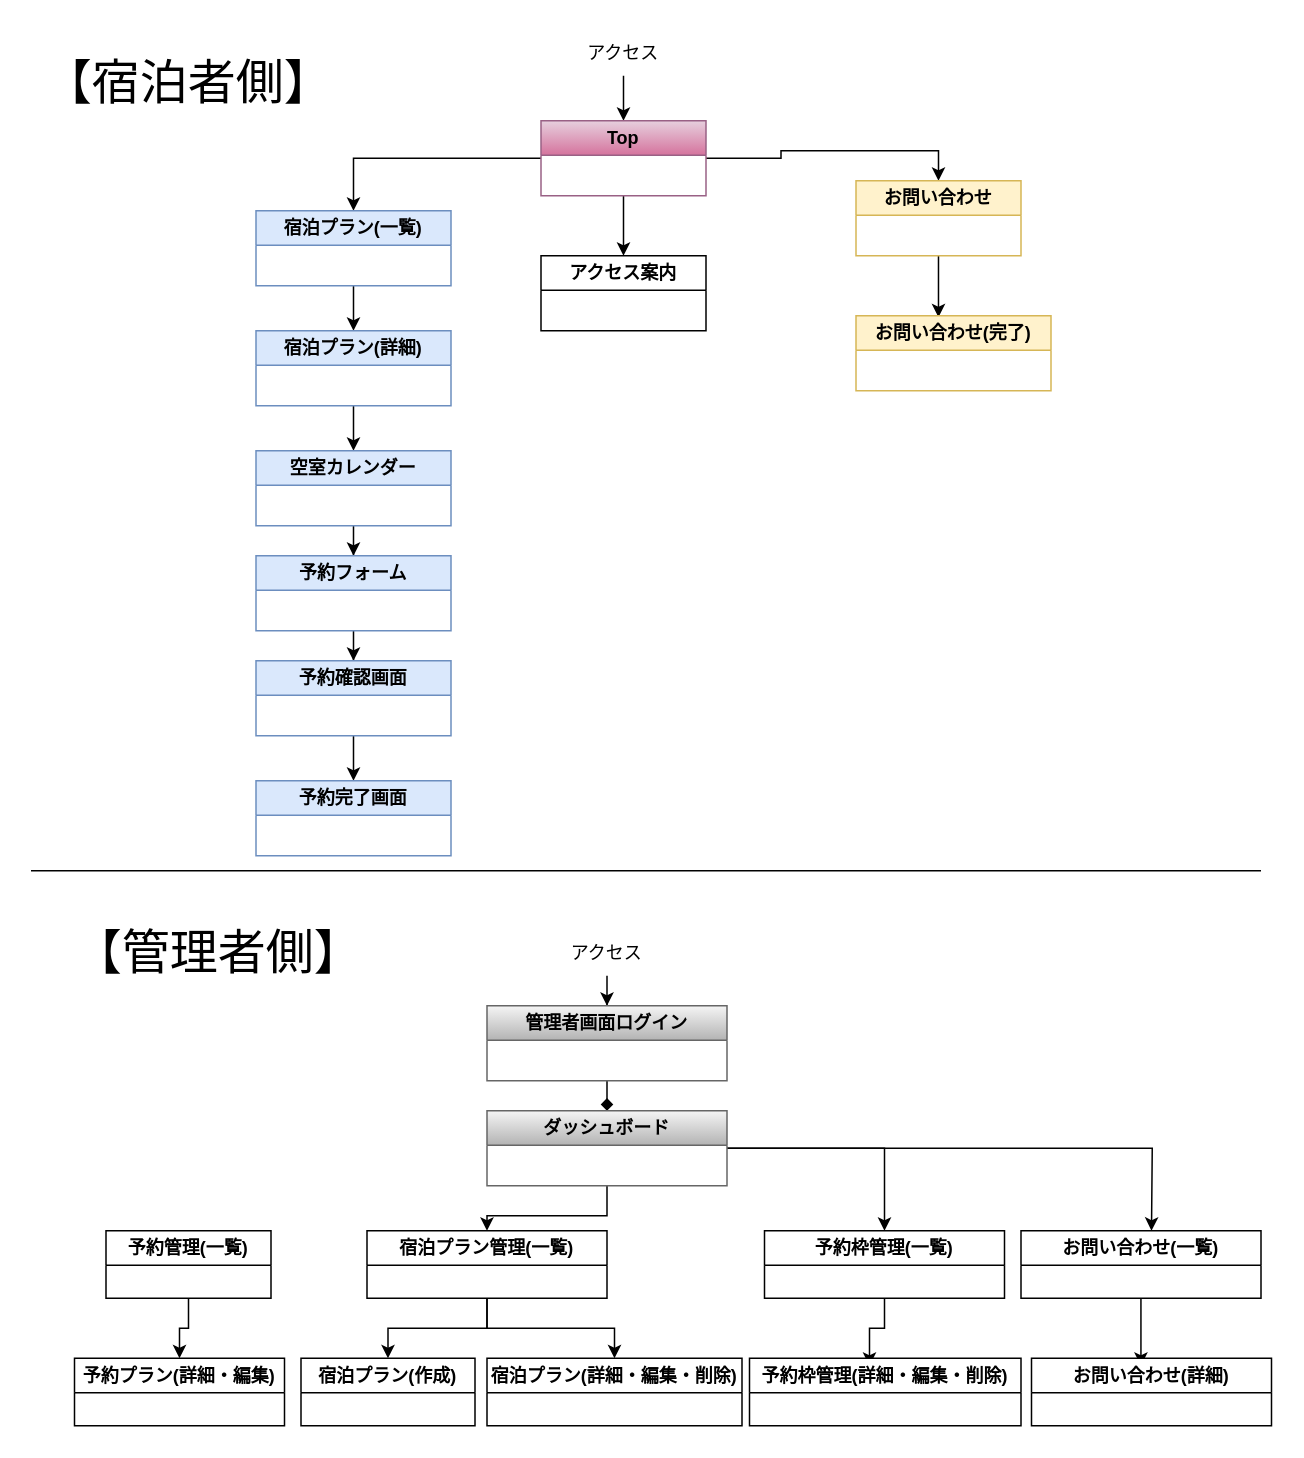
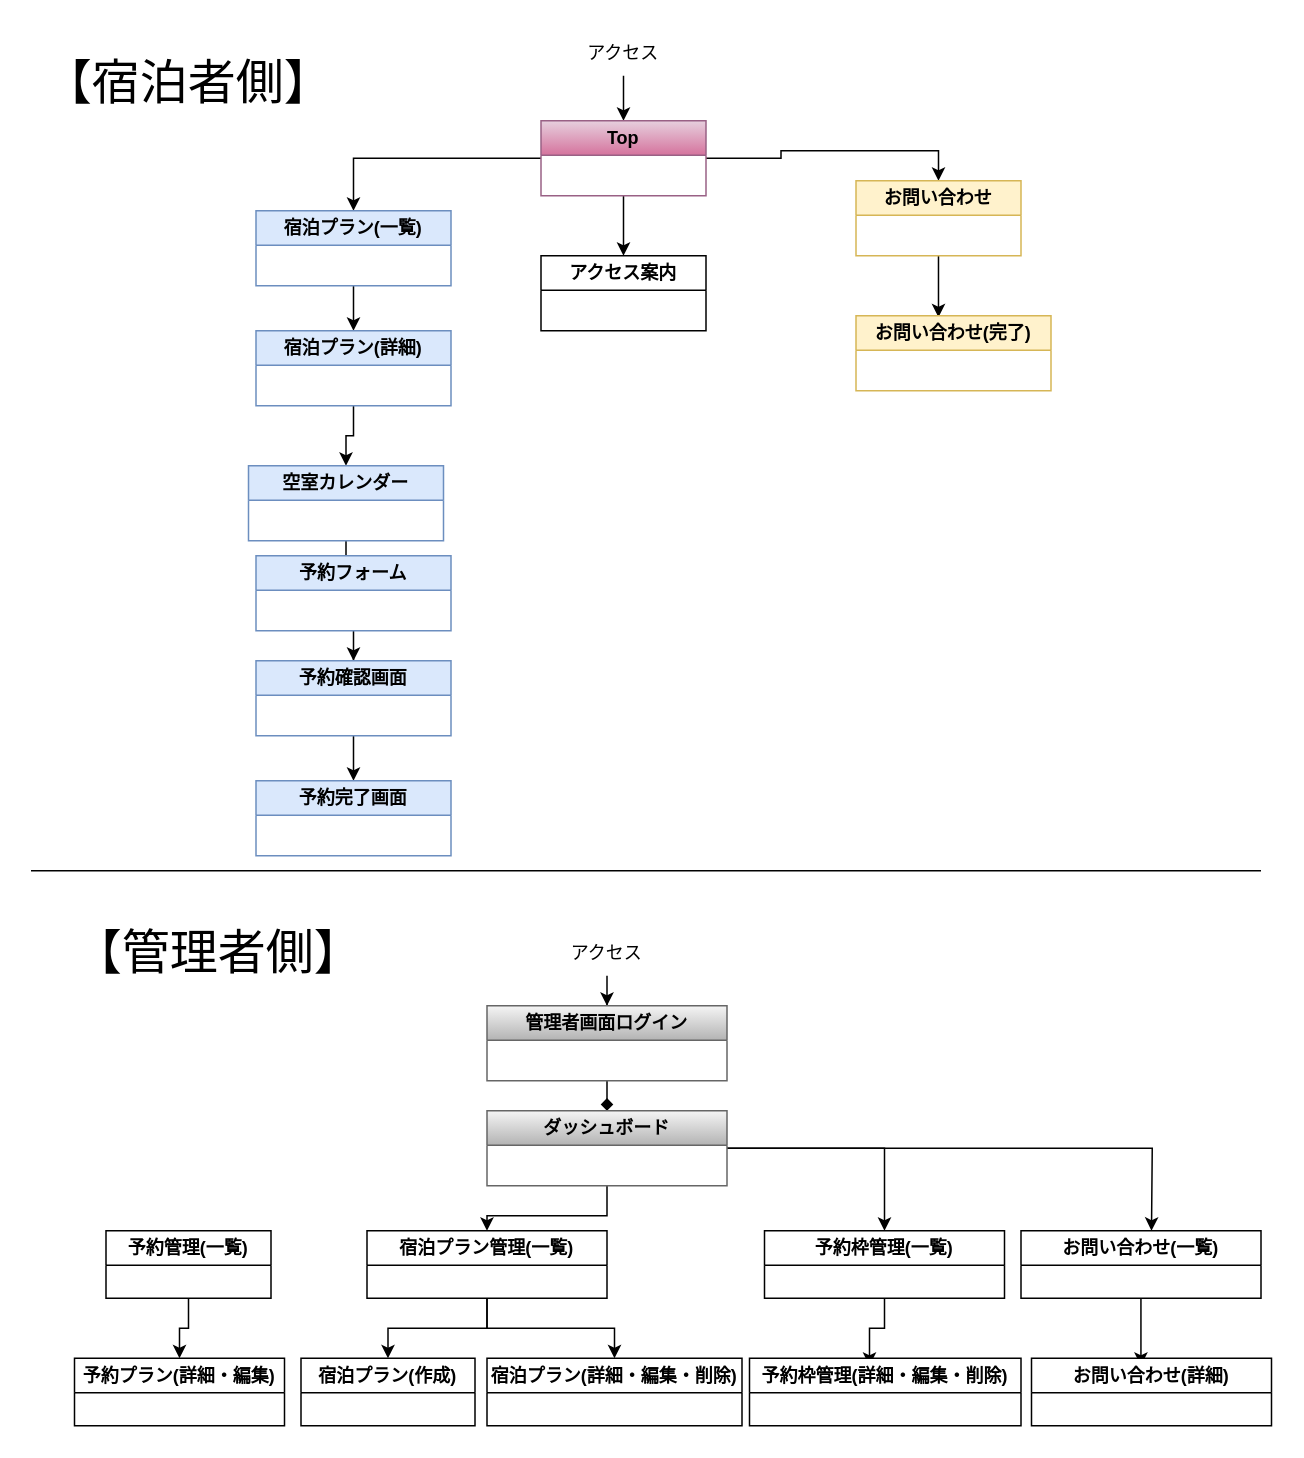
(353, 488) -> (346, 503)
